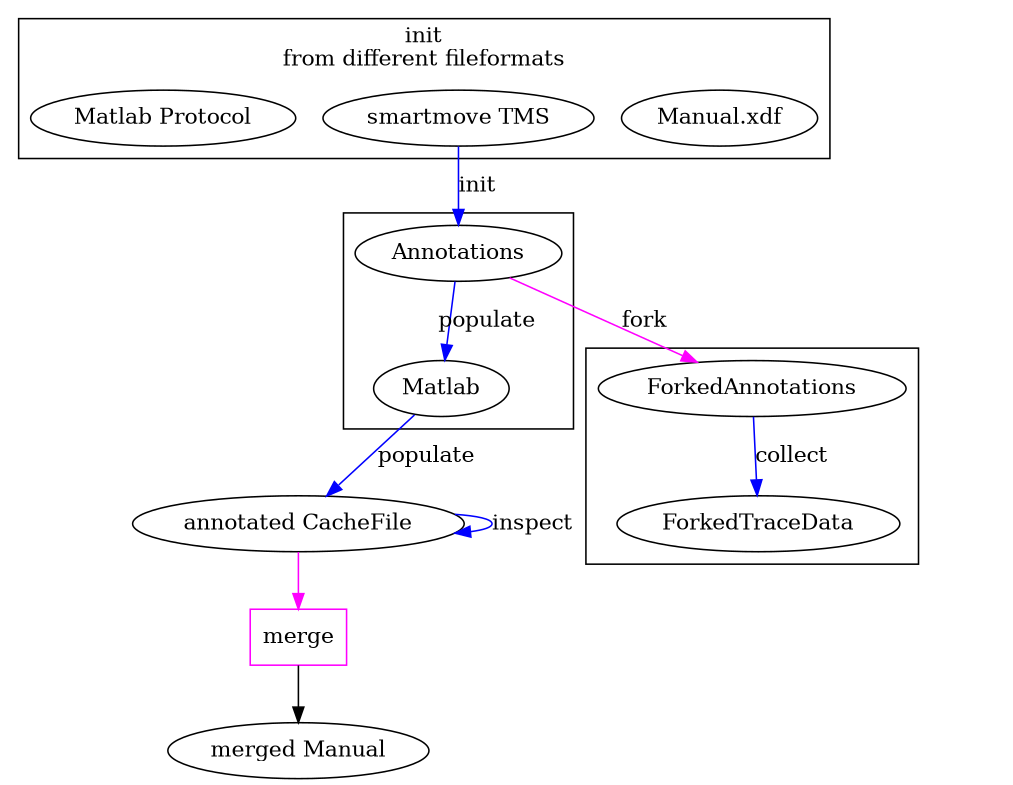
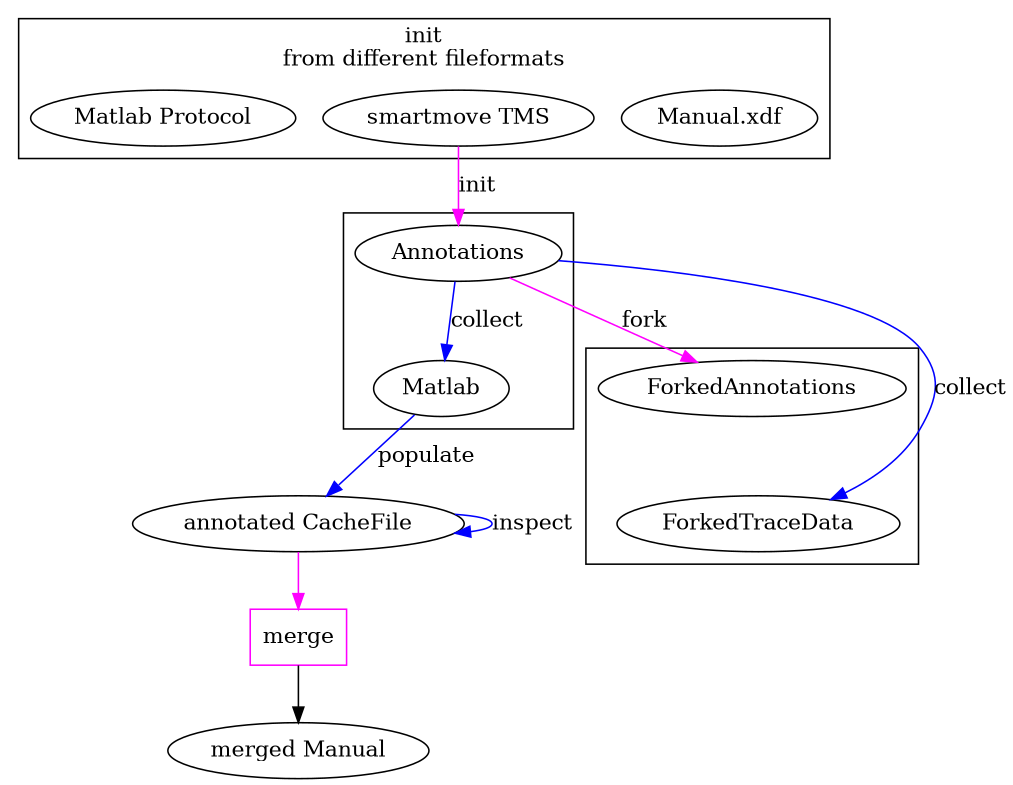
(458, 178) -> (458, 178)
(487, 321) -> (487, 321)
(755, 448) -> (837, 305)
